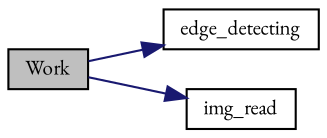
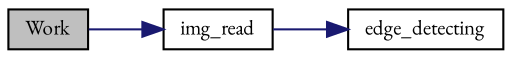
(116, 55) -> (300, 29)
